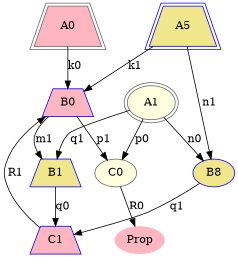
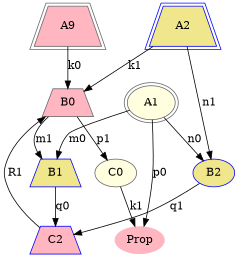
(68, 26) -> (68, 26)
(183, 26) -> (183, 26)
(68, 103) -> (68, 103)
(135, 136) -> (153, 170)
(78, 139) -> (78, 139)
(214, 173) -> (214, 173)
(137, 207) -> (137, 207)
(56, 240) -> (56, 240)
